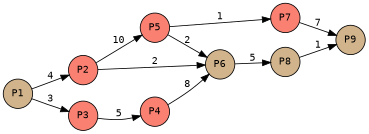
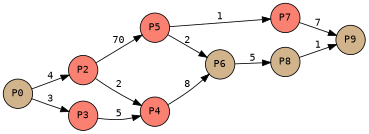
(119, 40) -> (119, 40)
(147, 67) -> (114, 91)
(18, 94) -> (18, 94)
